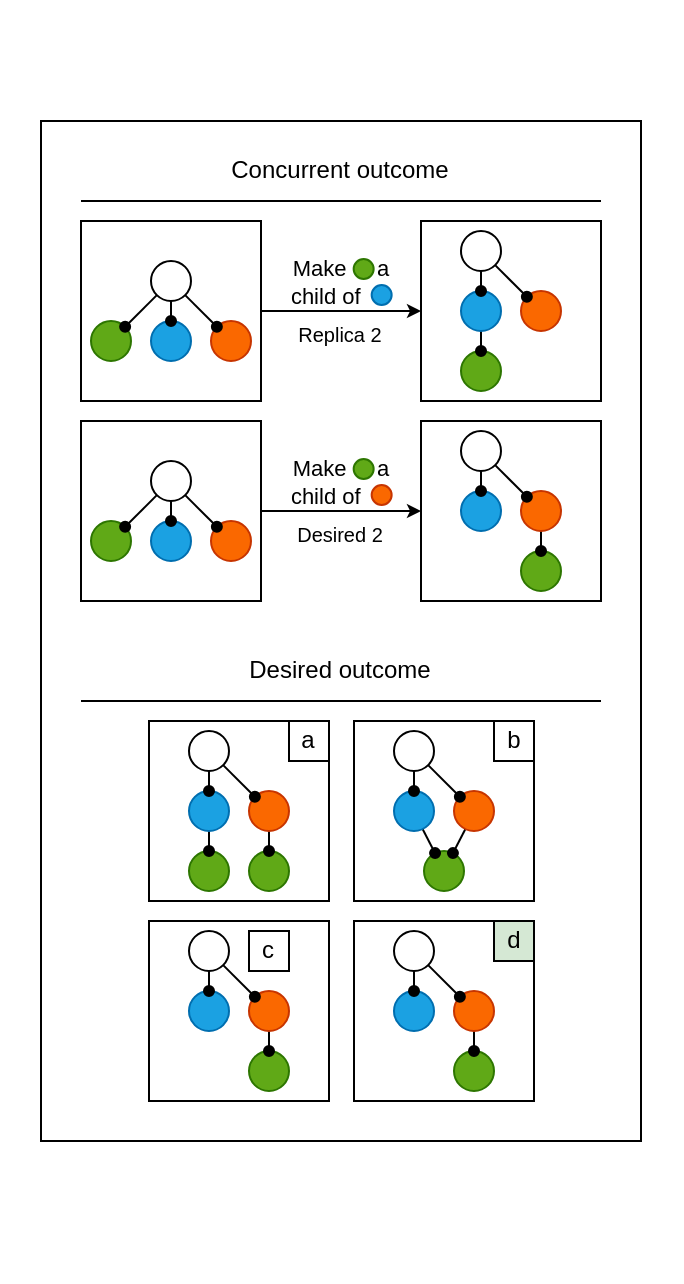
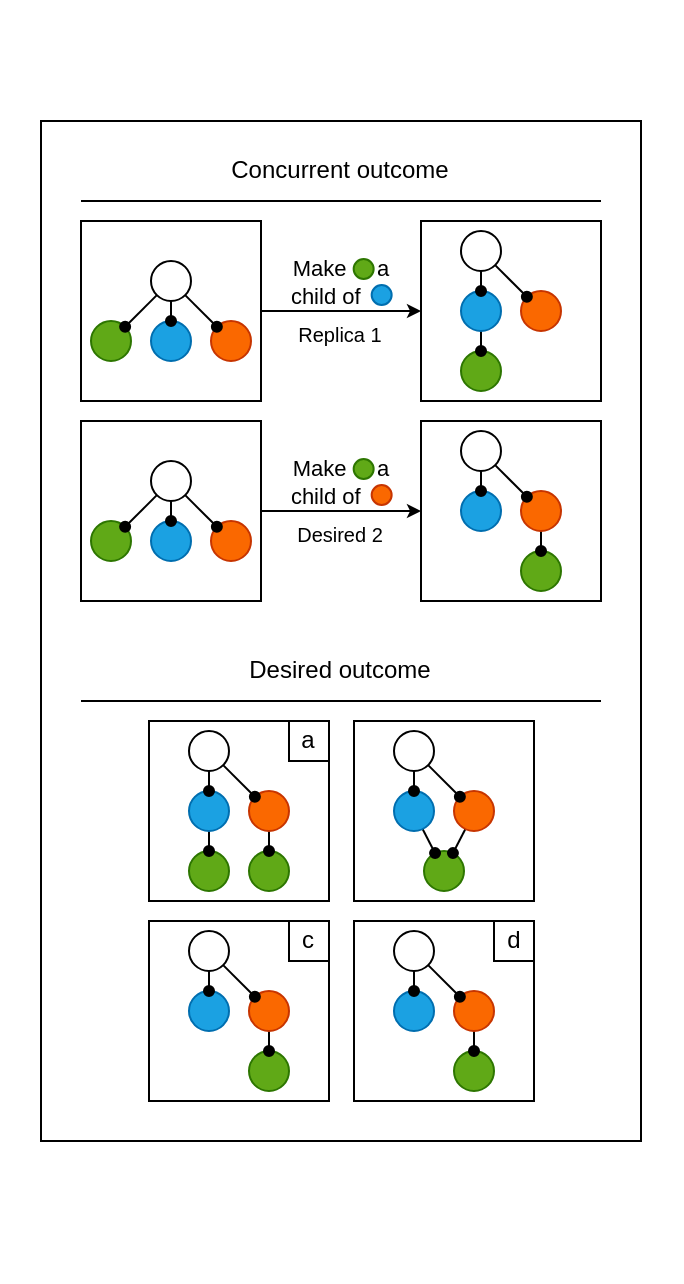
(341, 335) -> (341, 335)
(514, 741) -> none
(514, 941) -> (514, 941)
(269, 951) -> (309, 941)
